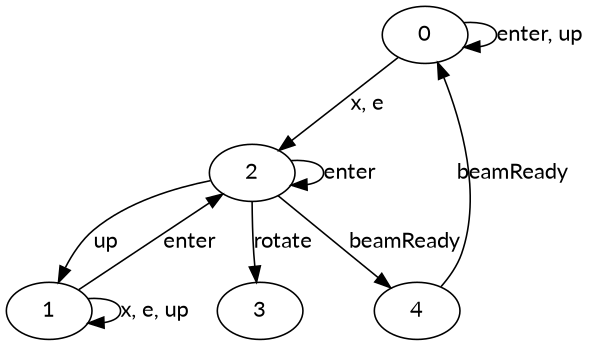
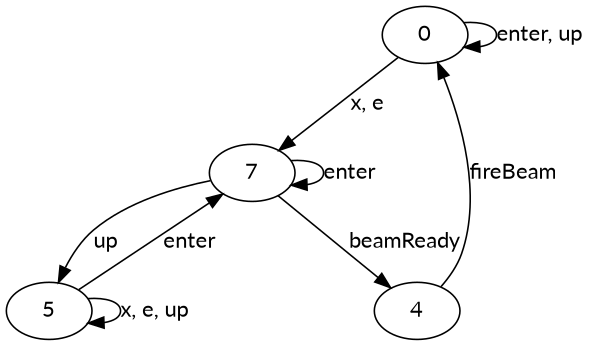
(252, 173) -> (252, 173)
(513, 173) -> (513, 173)
(49, 311) -> (49, 311)
(260, 311) -> none
